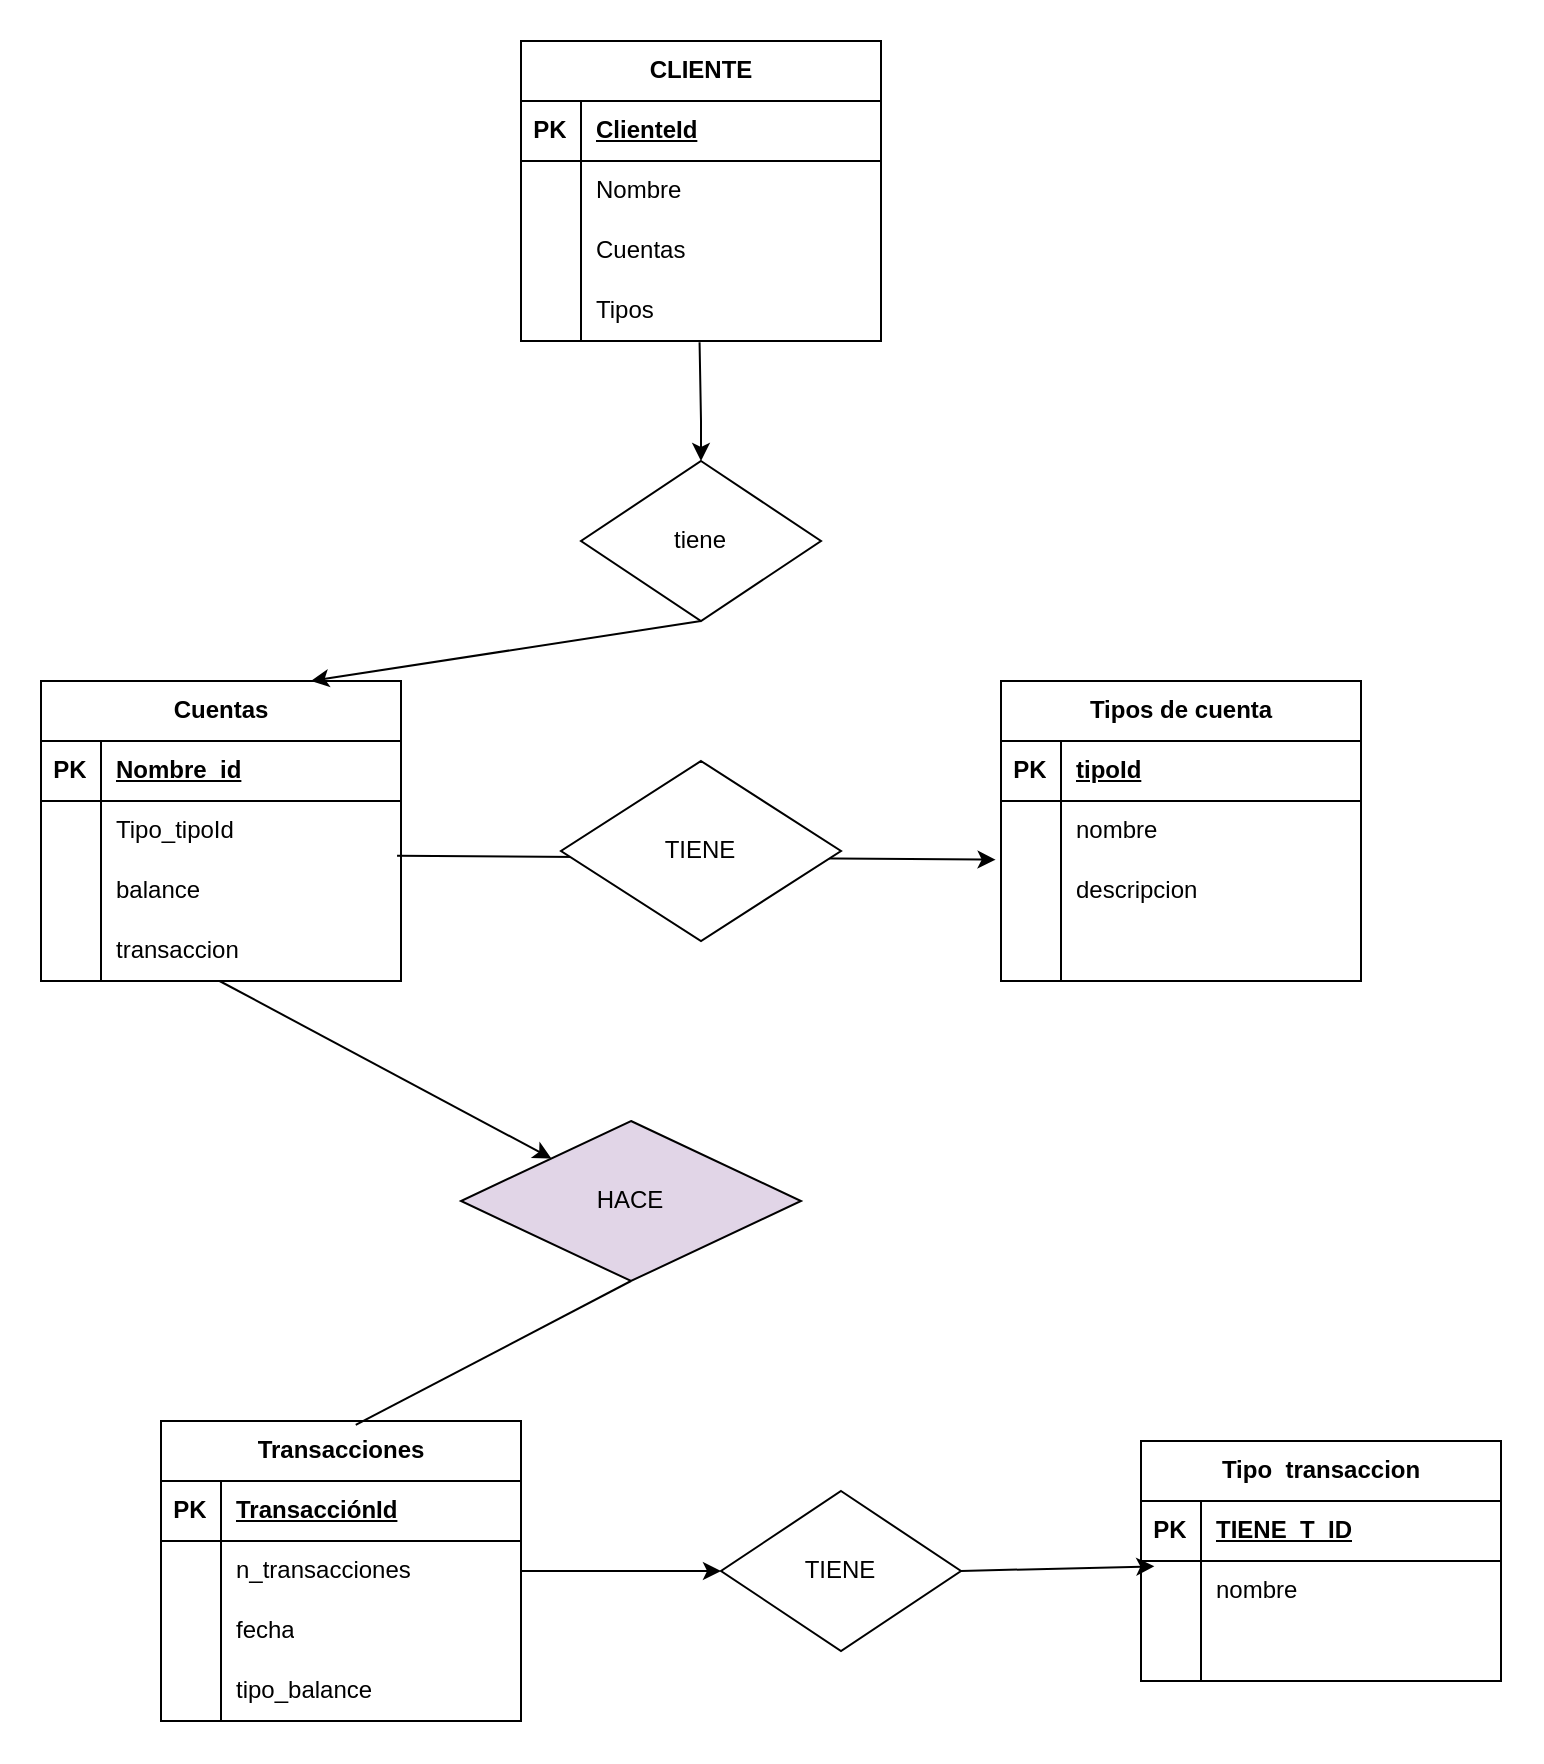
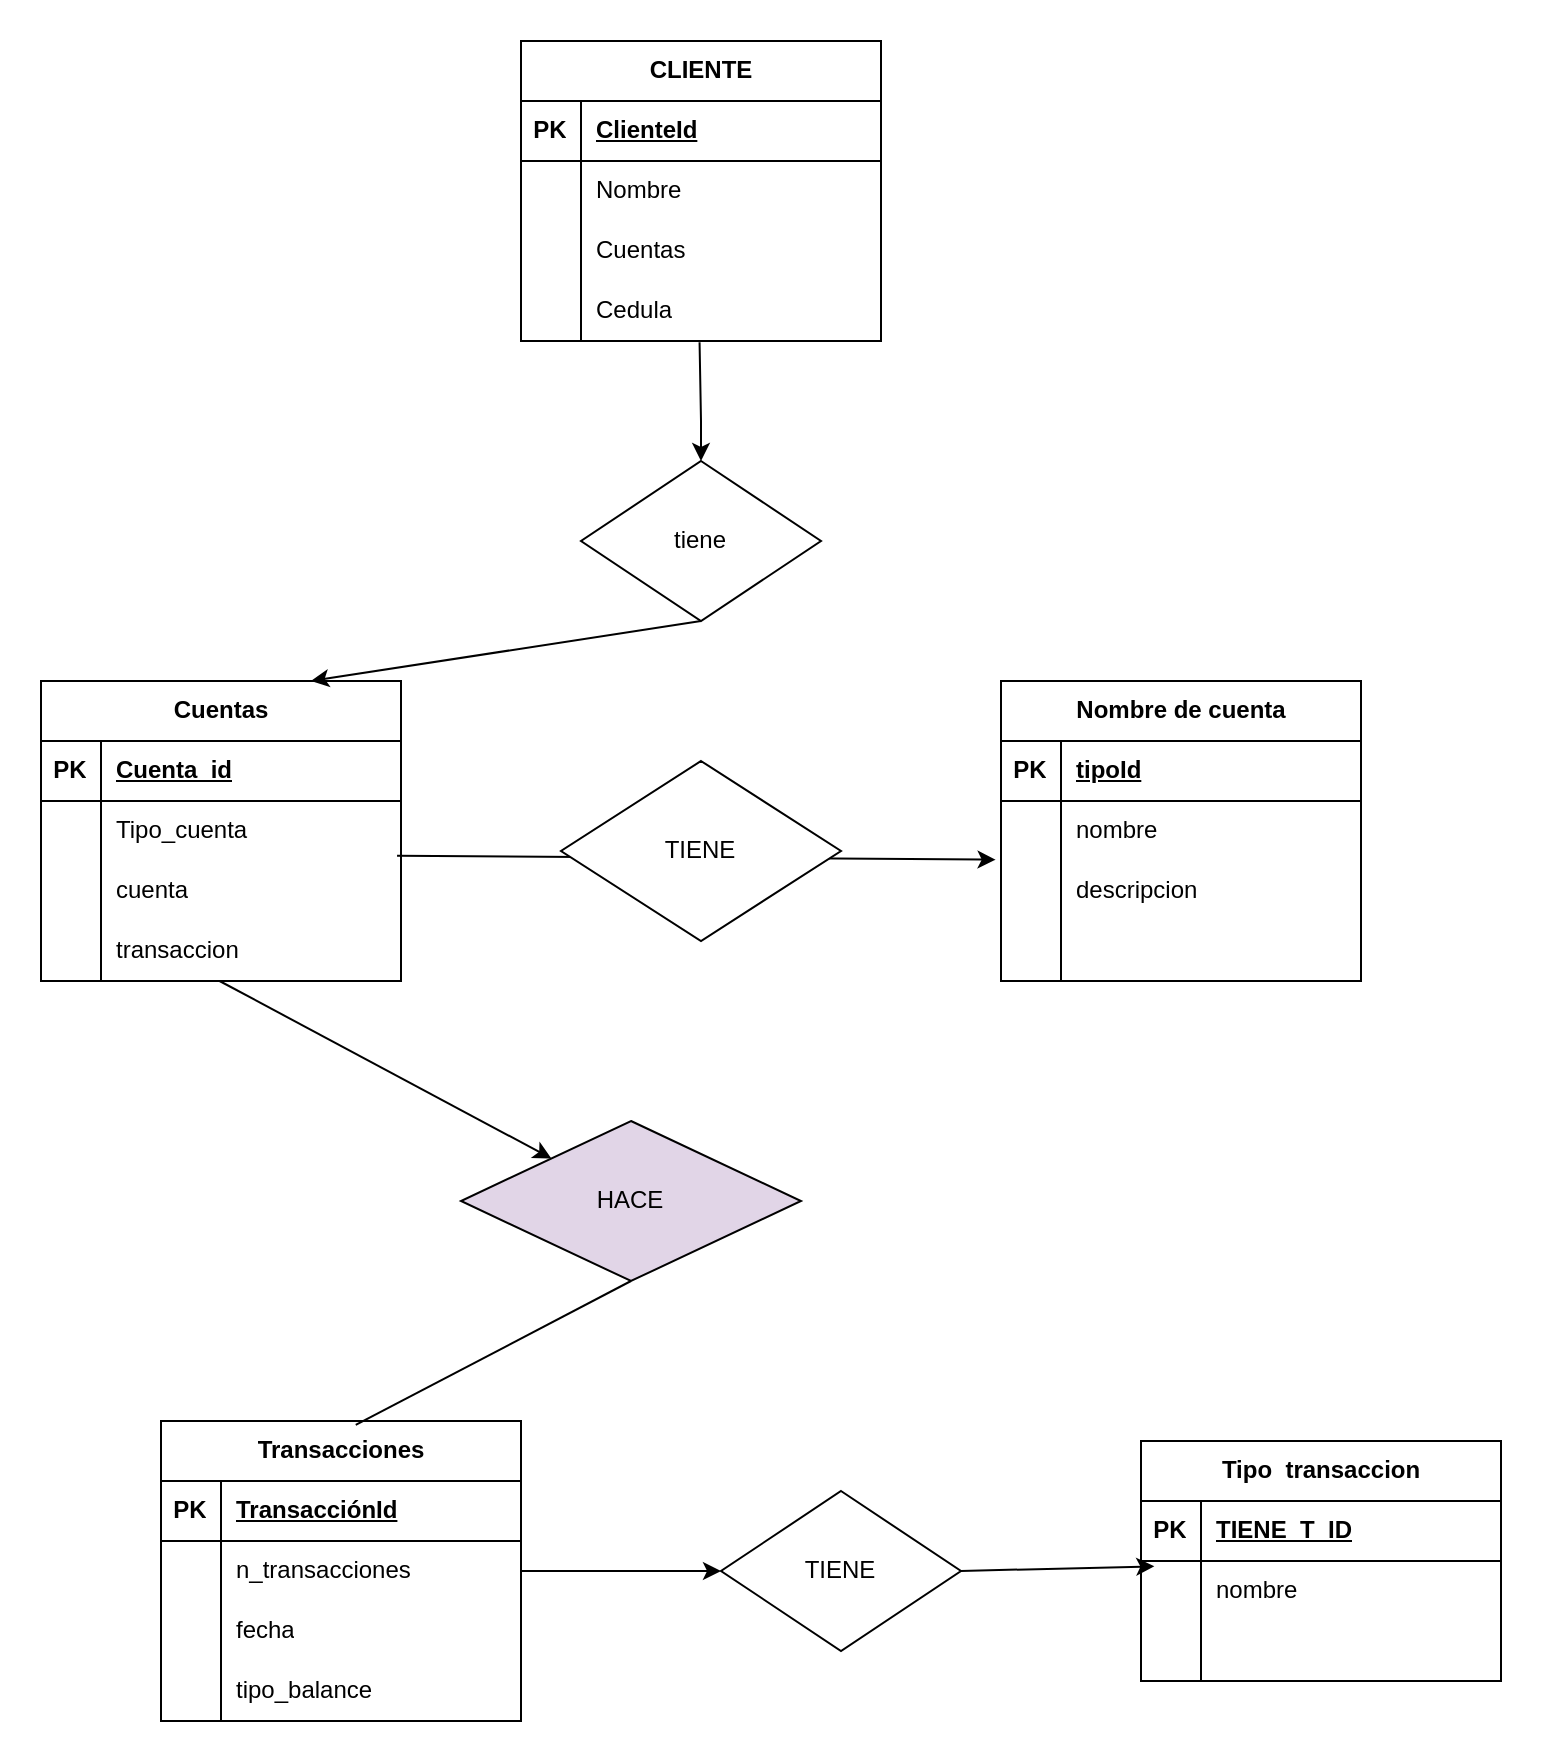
(627, 311) -> (634, 311)
(1182, 711) -> (1182, 711)
(174, 771) -> (174, 771)
(185, 831) -> (188, 831)
(161, 891) -> (157, 891)
